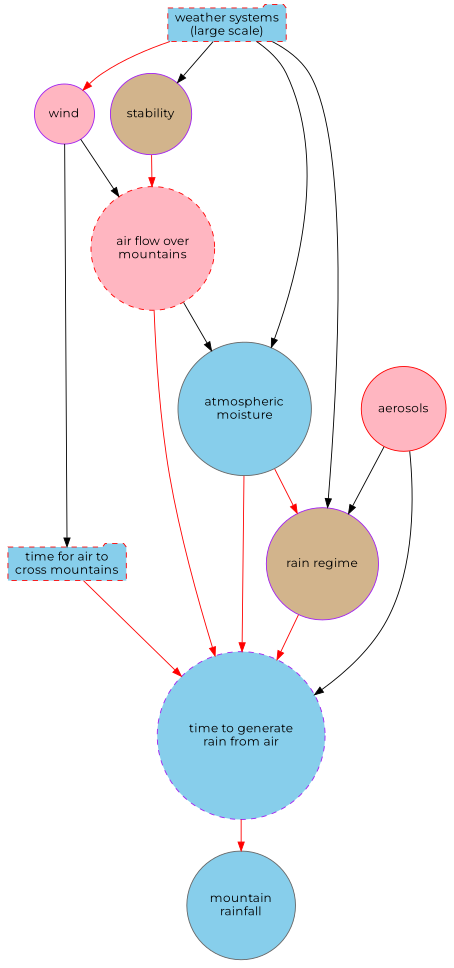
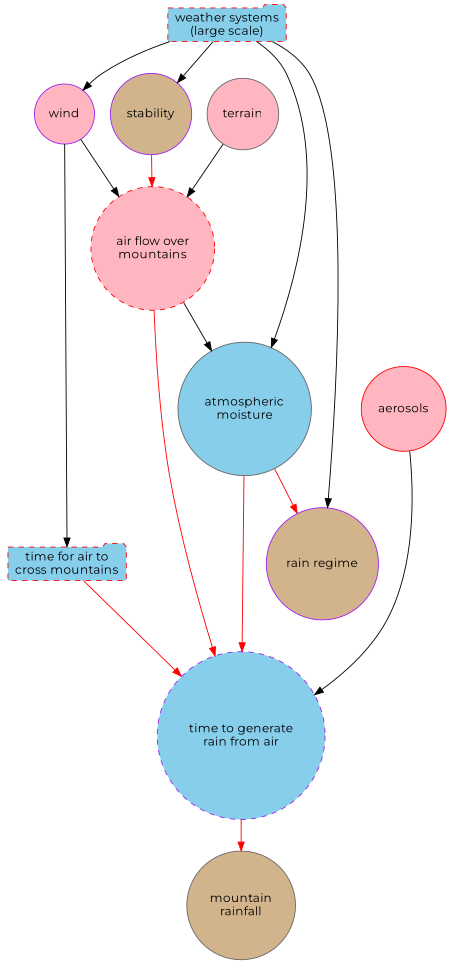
(128, 59) -> (128, 59)
none -> (243, 114)
(368, 476) -> none
(290, 633) -> none
(241, 905) -> (241, 905)
